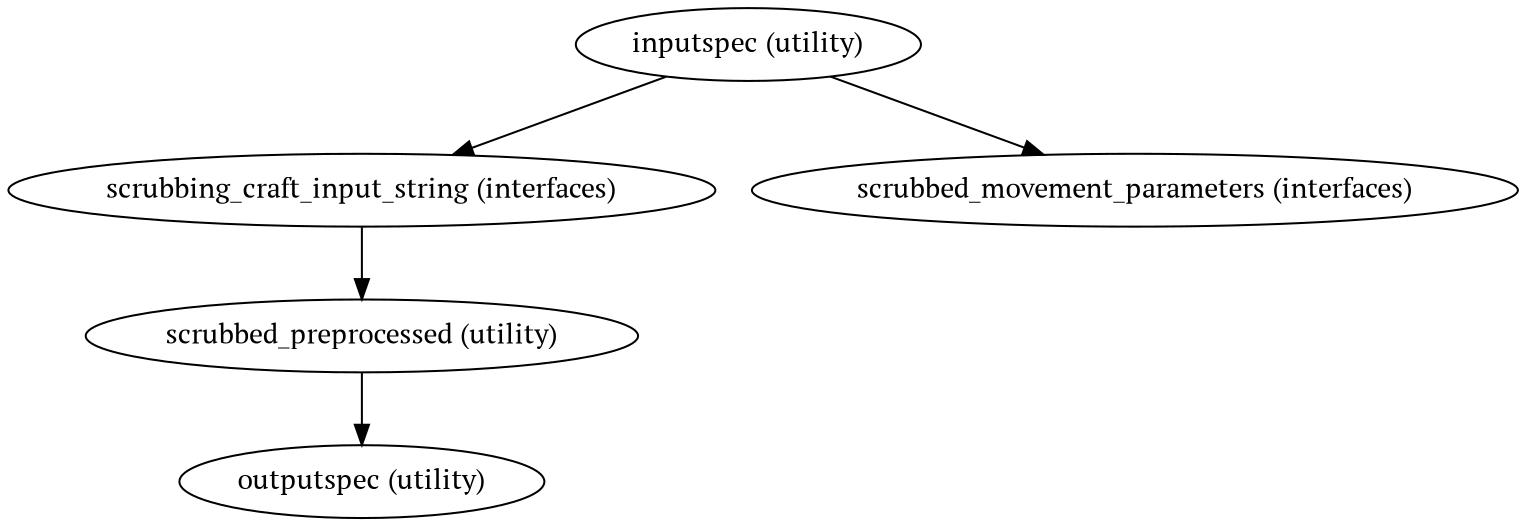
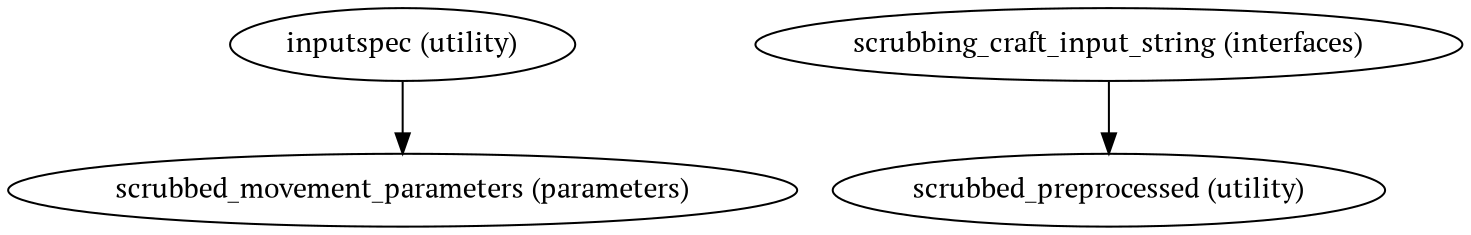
(569, 112) -> none
(1135, 190) -> (403, 190)
(362, 482) -> none
